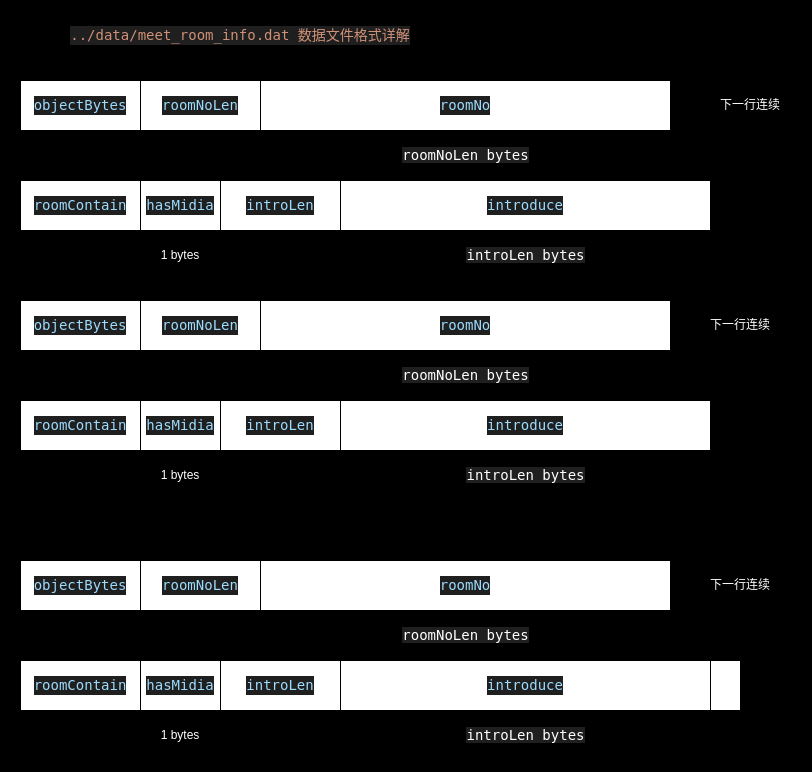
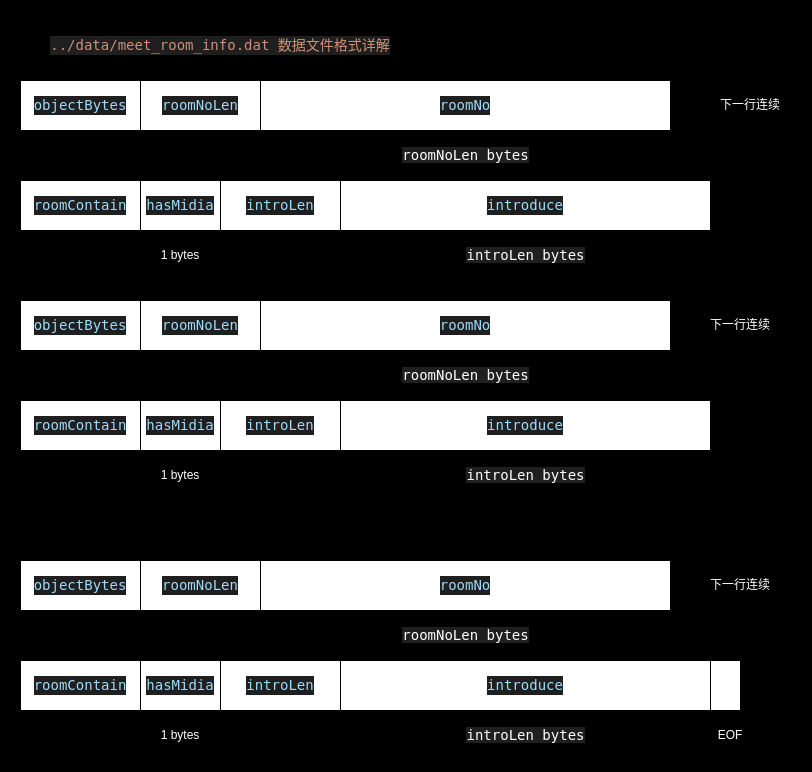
(241, 36) -> (221, 46)
none -> (731, 736)
